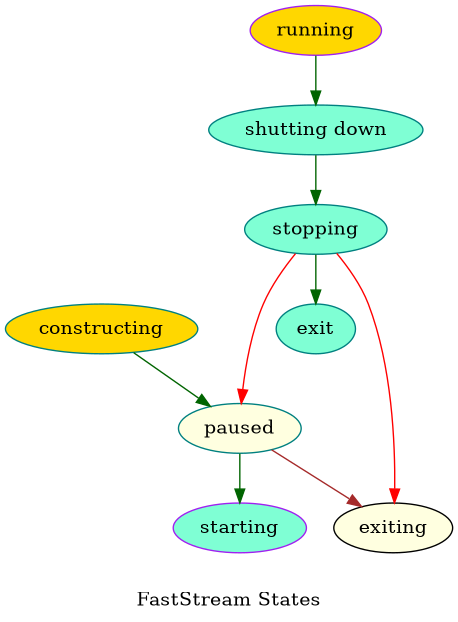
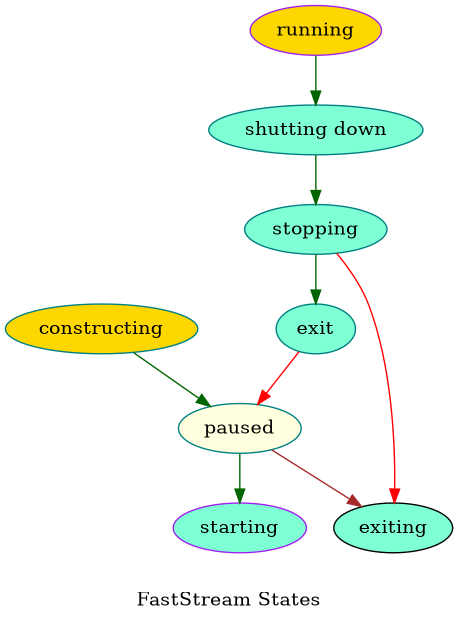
(258, 317) -> (283, 372)
(393, 528) -> (393, 528)
